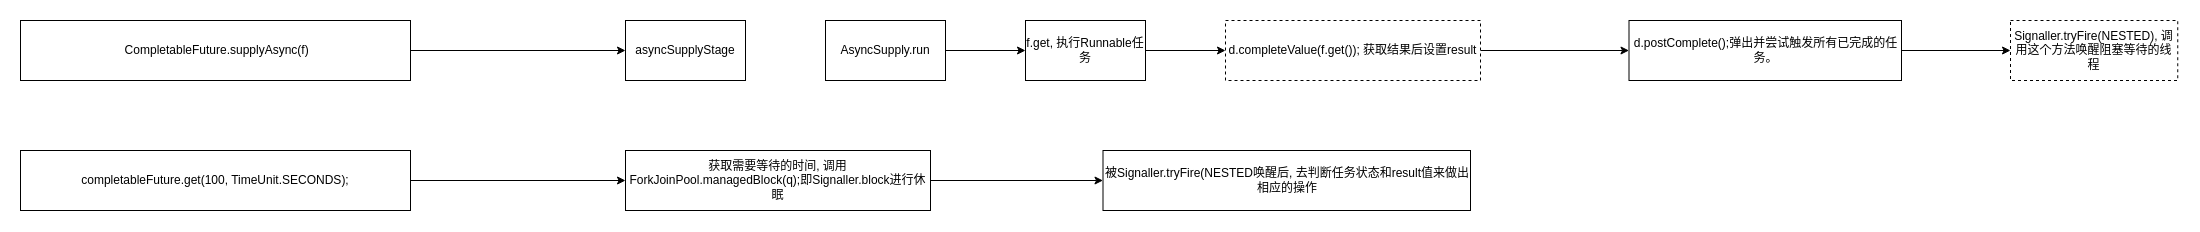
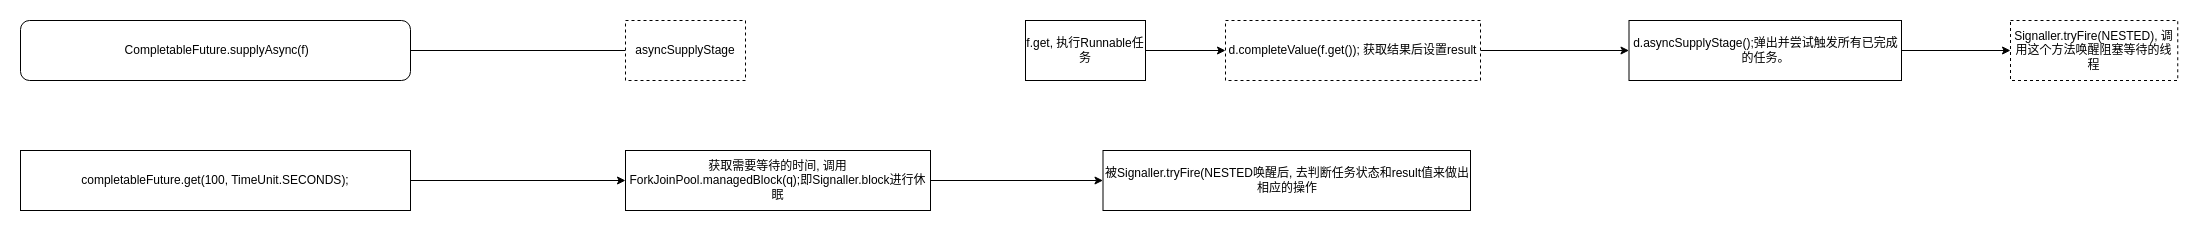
(216, 51) -> (216, 51)
(617, 51) -> (621, 51)
(686, 51) -> (686, 51)
(886, 51) -> none
(982, 51) -> none
(1766, 51) -> (1766, 51)
